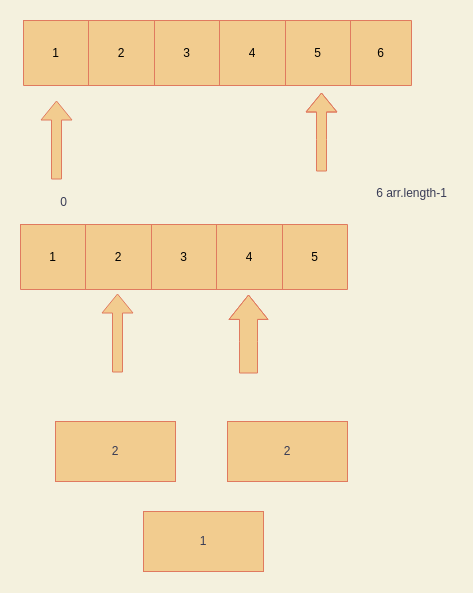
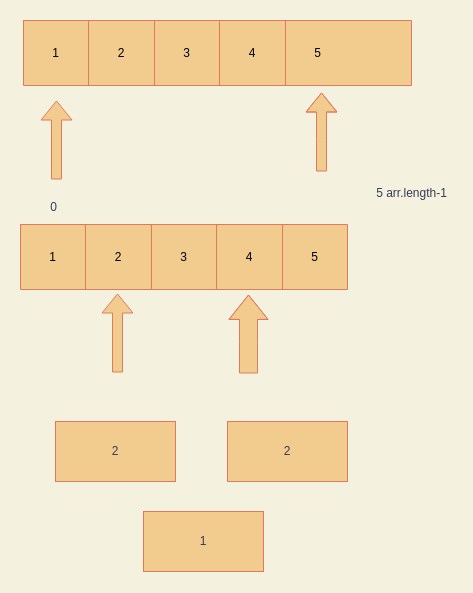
(381, 53) -> none
(412, 194) -> (412, 194)
(64, 203) -> (54, 208)
